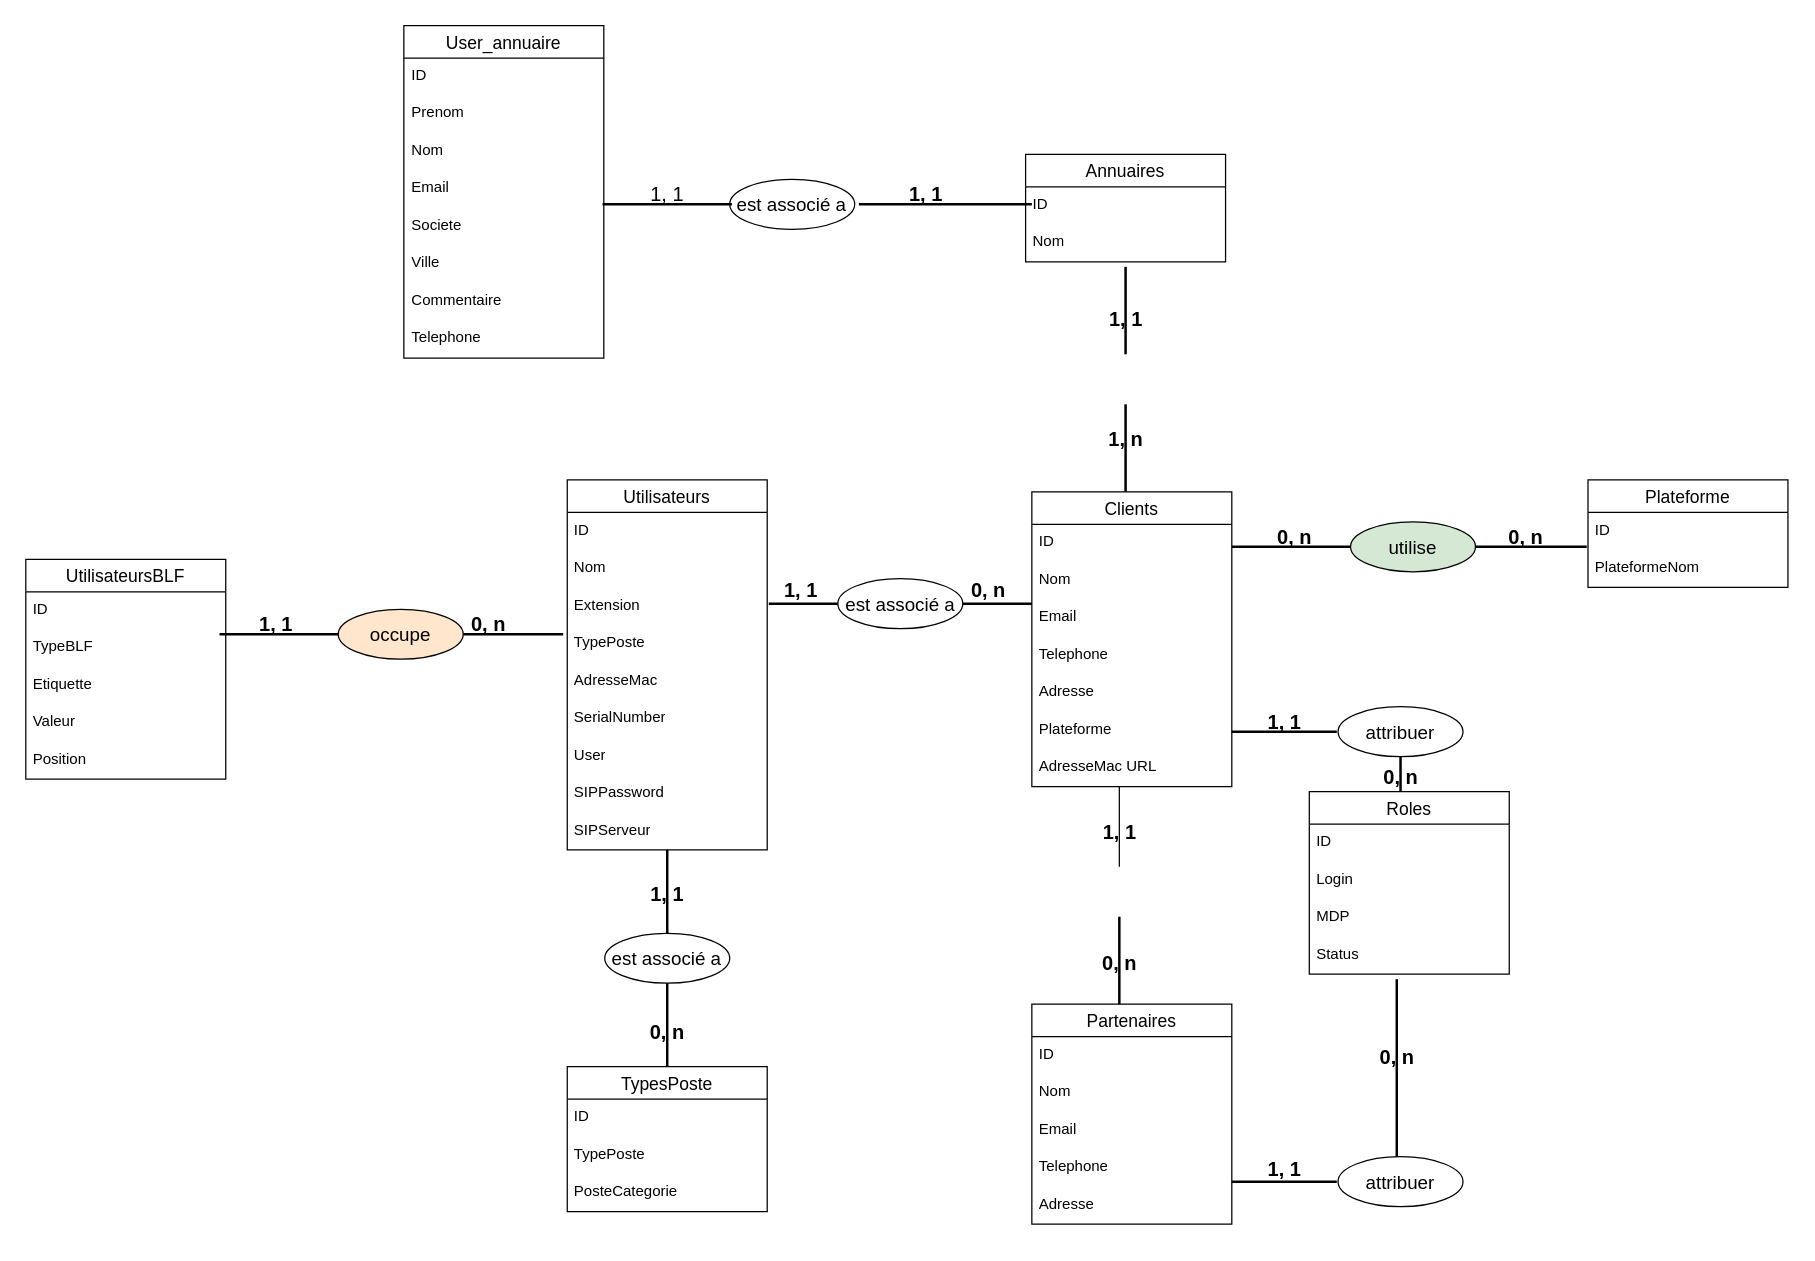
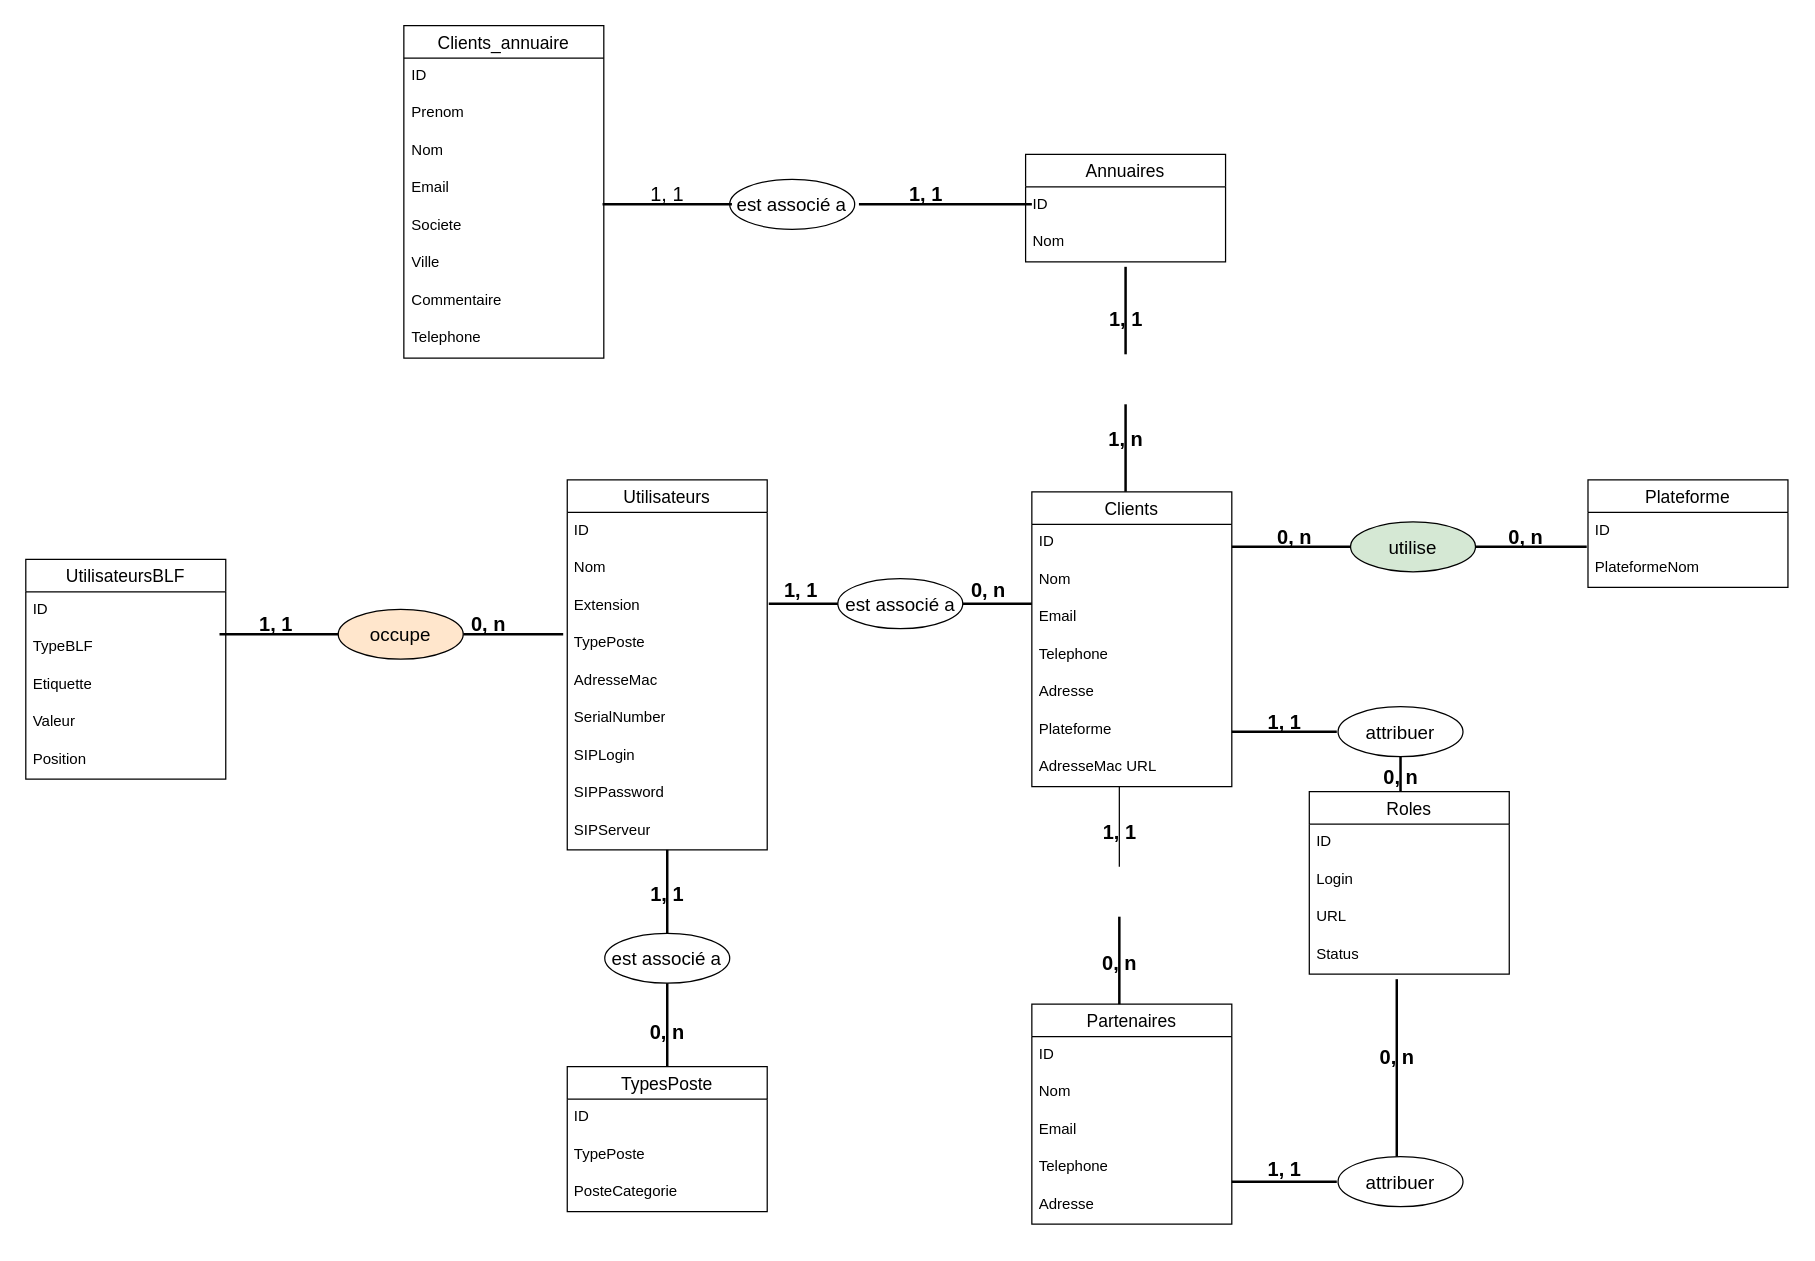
(503, 43) -> (503, 43)
(591, 756) -> (606, 756)
(1329, 917) -> (1329, 917)
